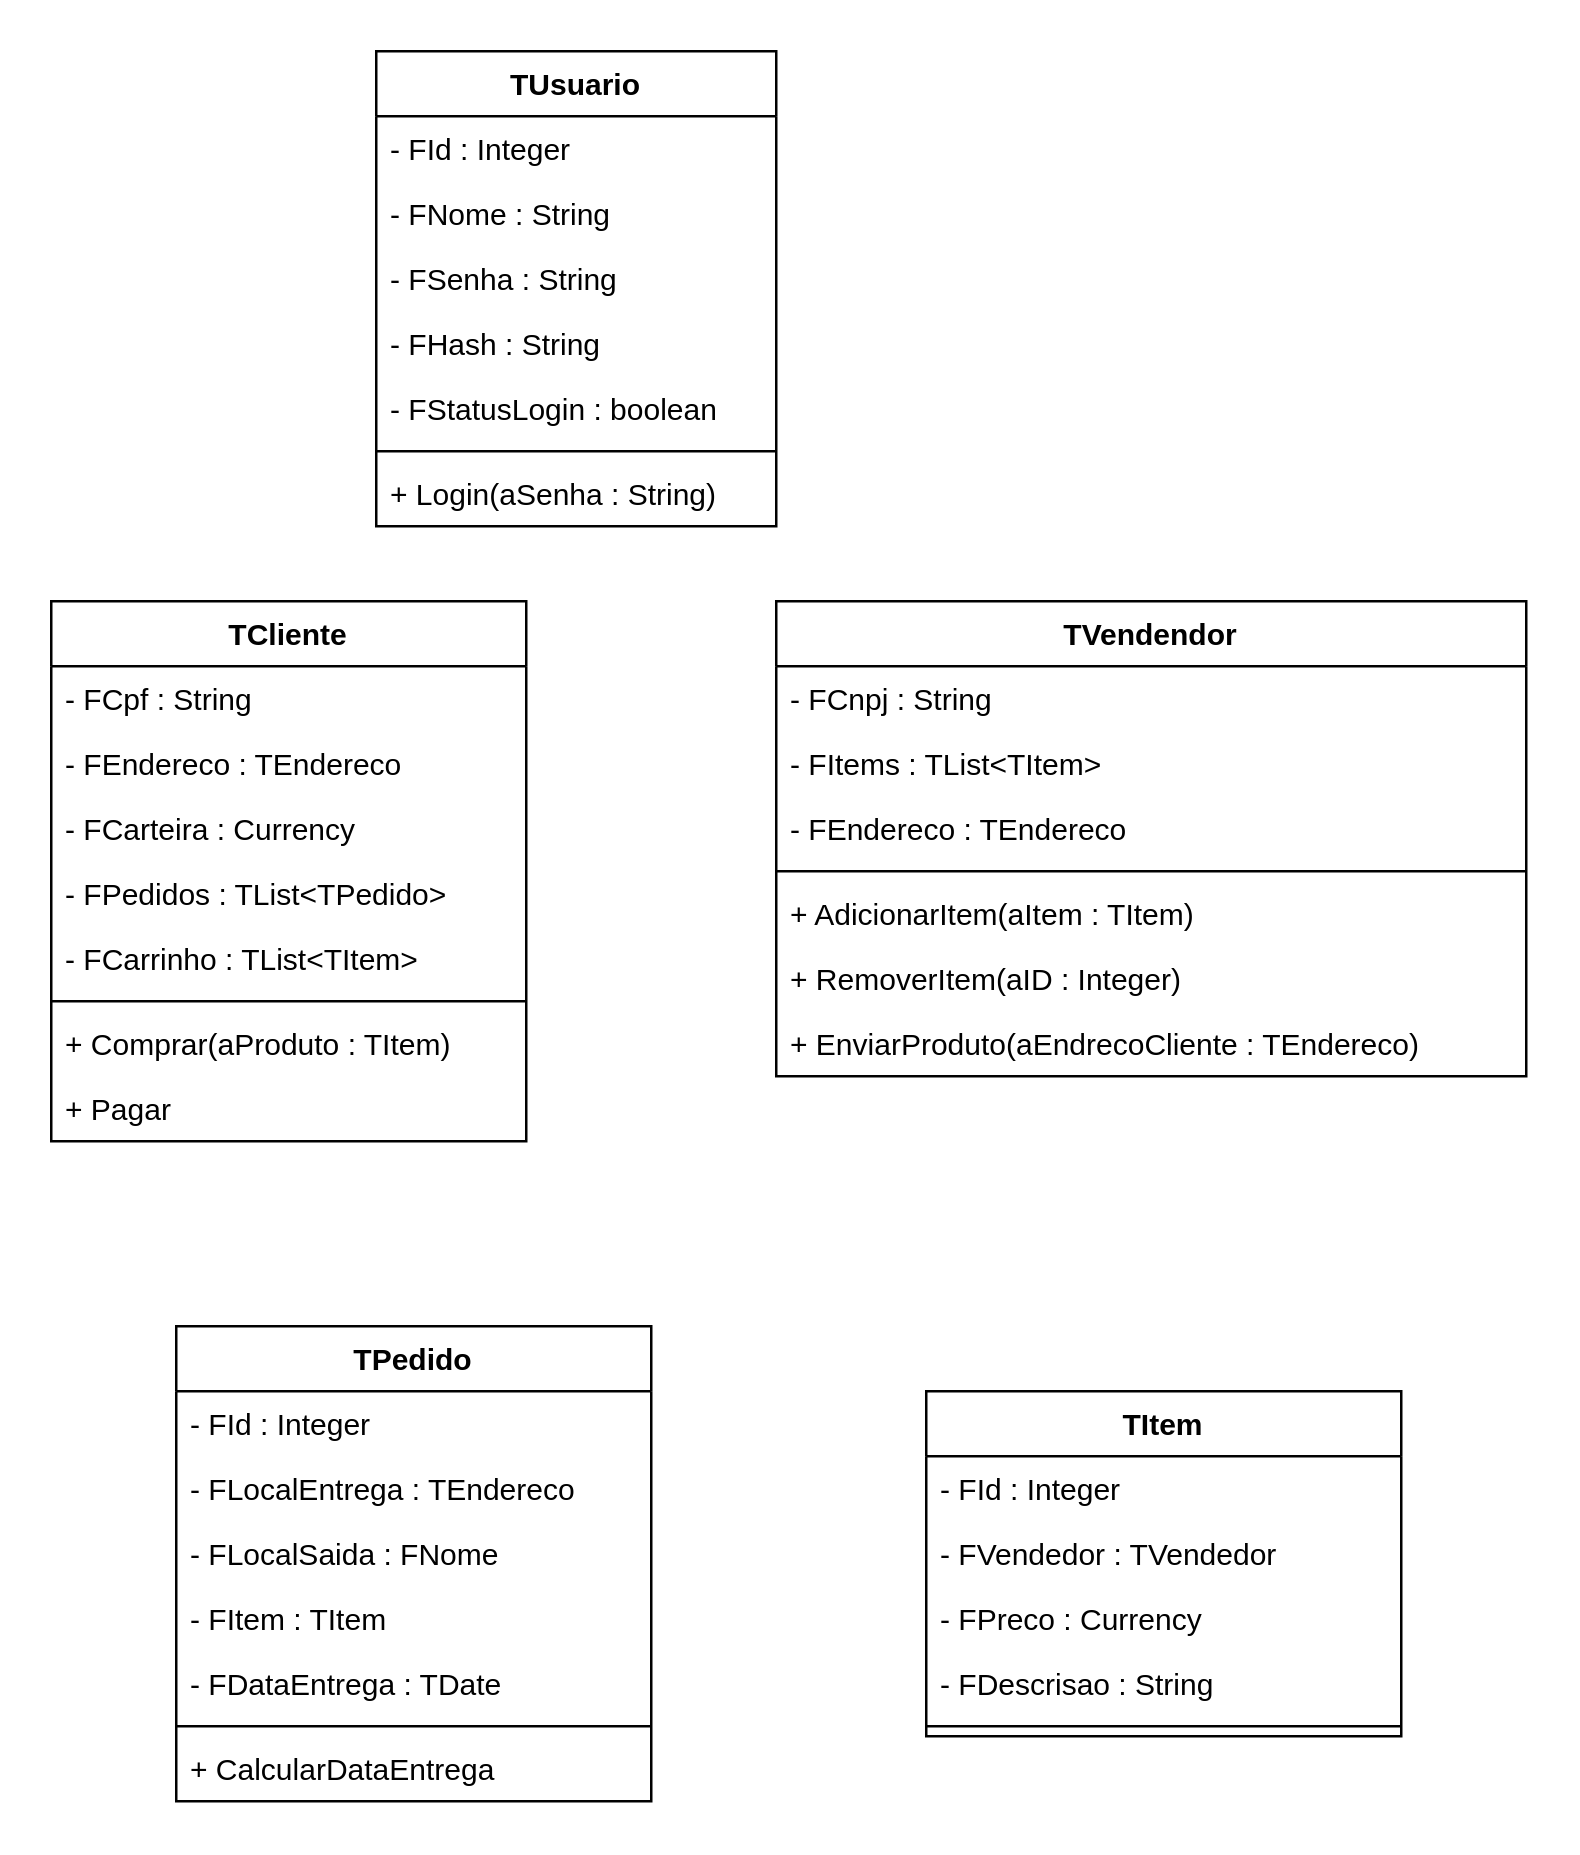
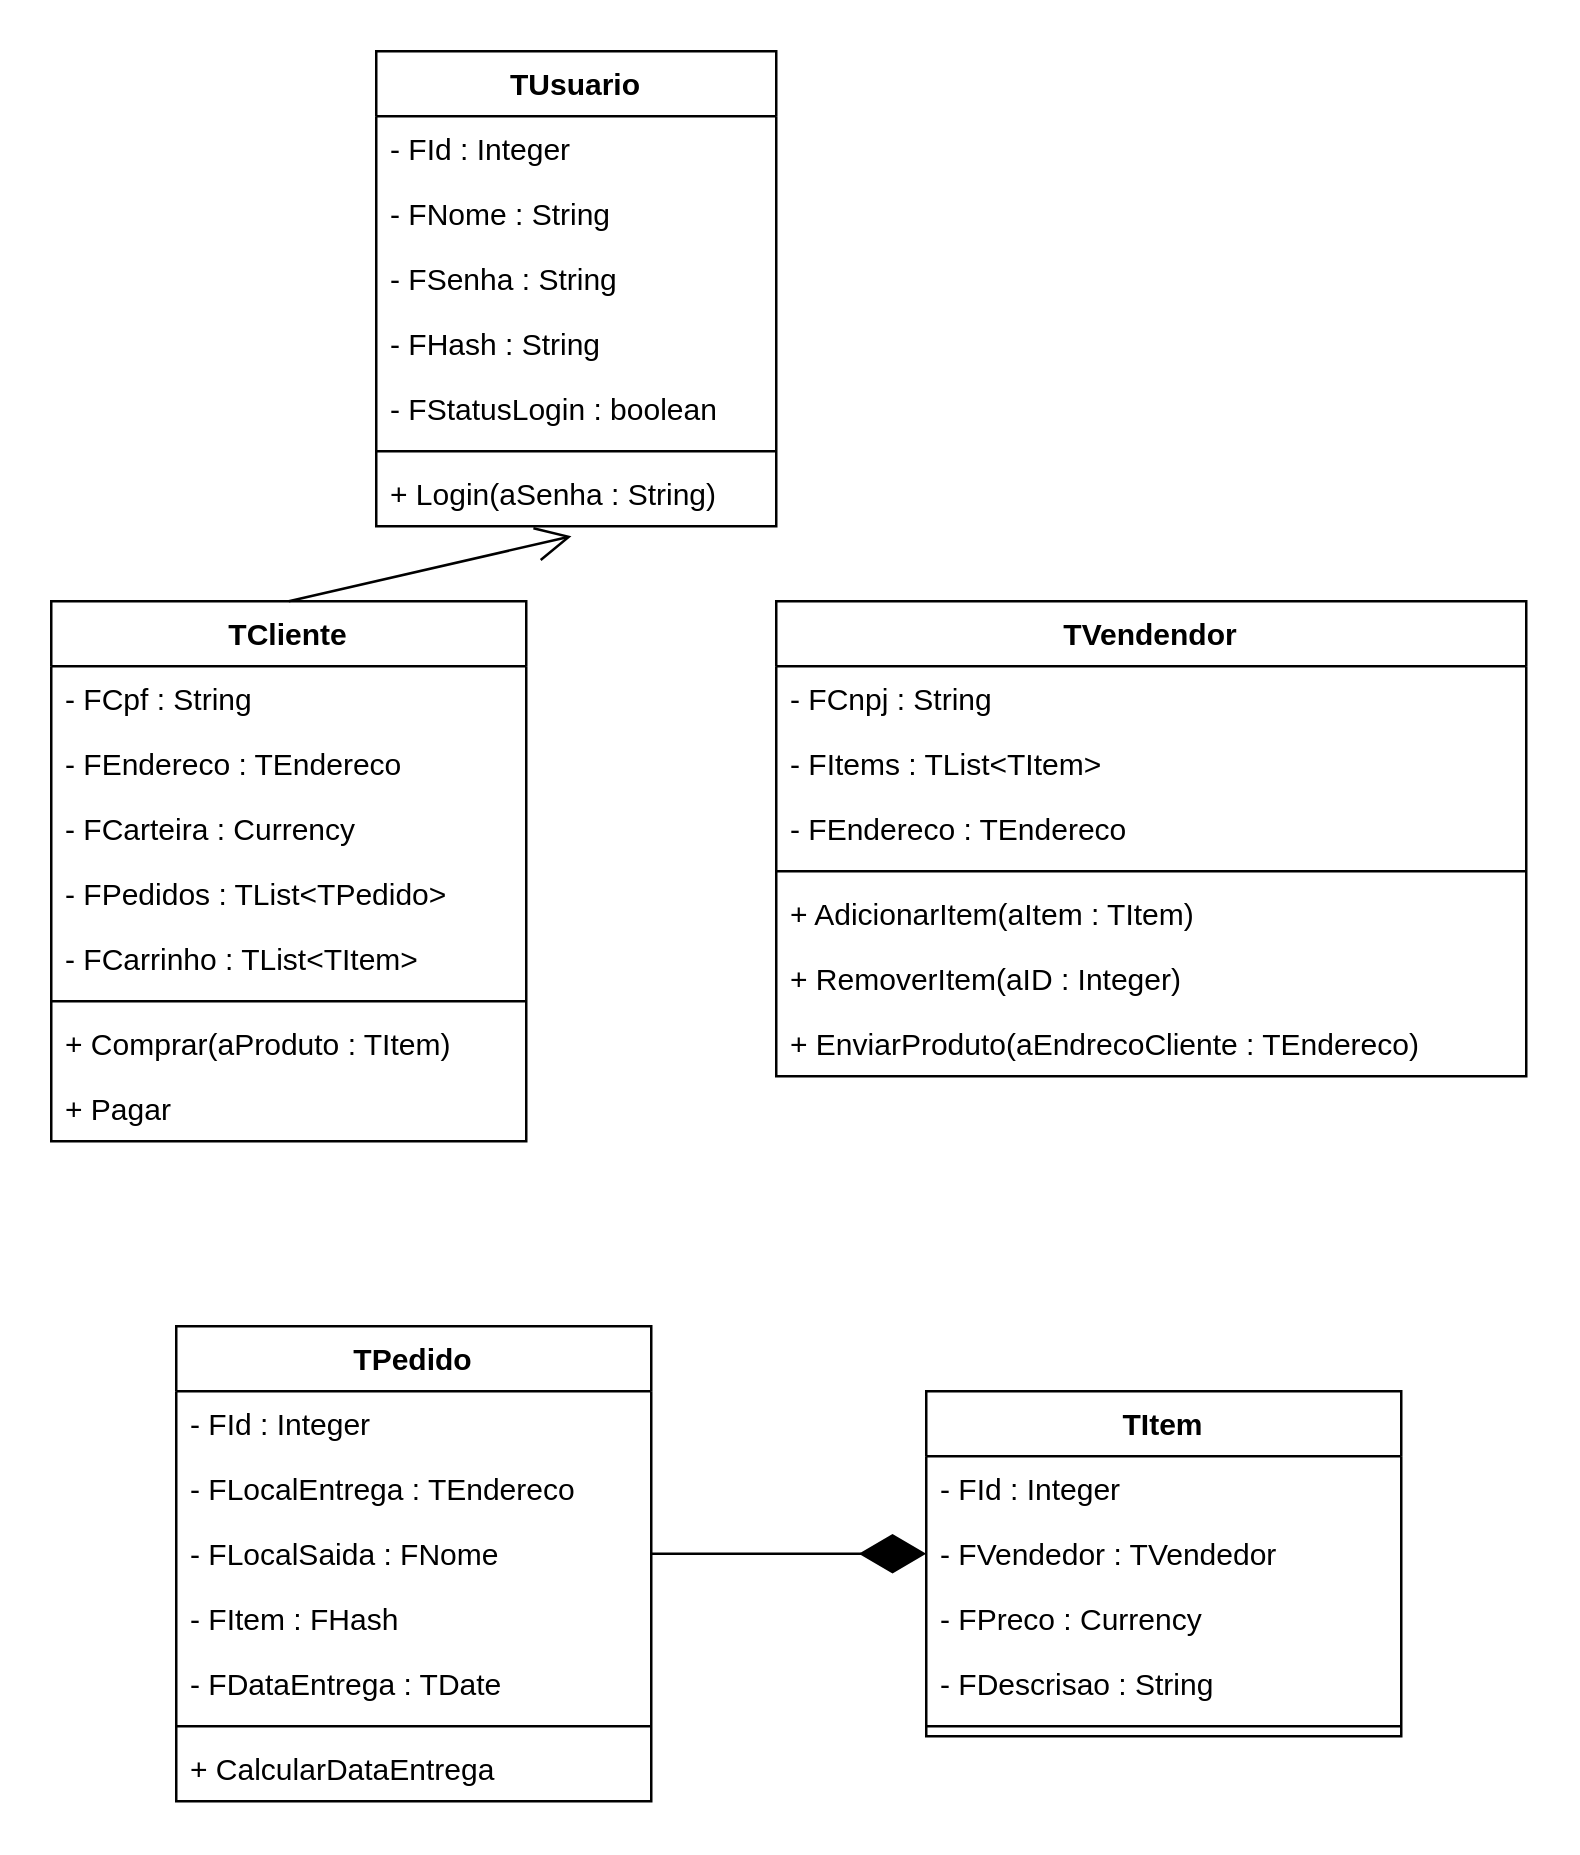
none -> (427, 569)
none -> (758, 1554)
(300, 1620) -> (300, 1620)
